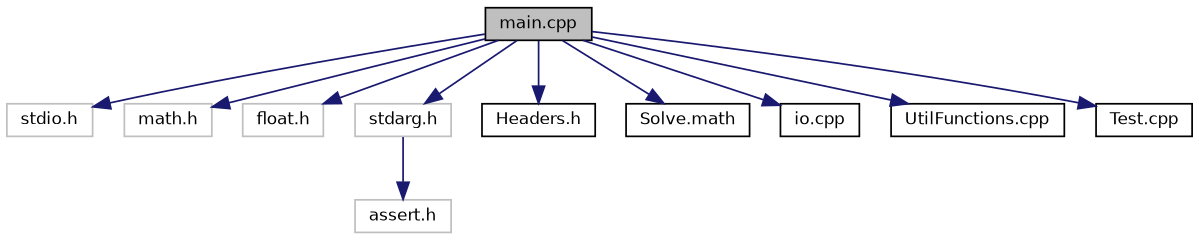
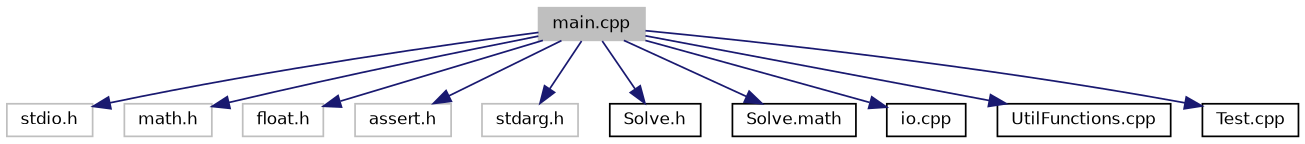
(539, 24) -> (592, 24)
(539, 120) -> (655, 120)
(403, 159) -> (505, 68)
